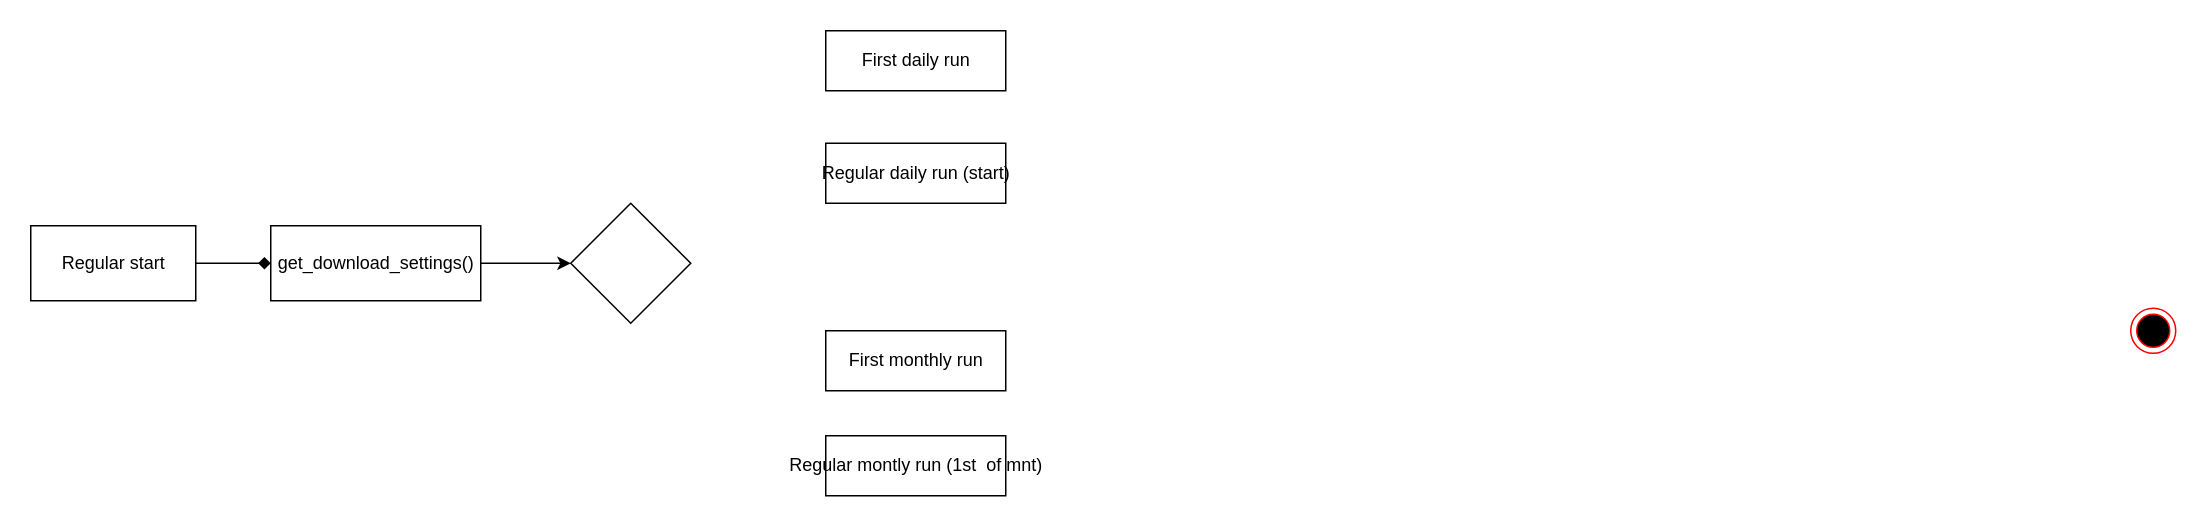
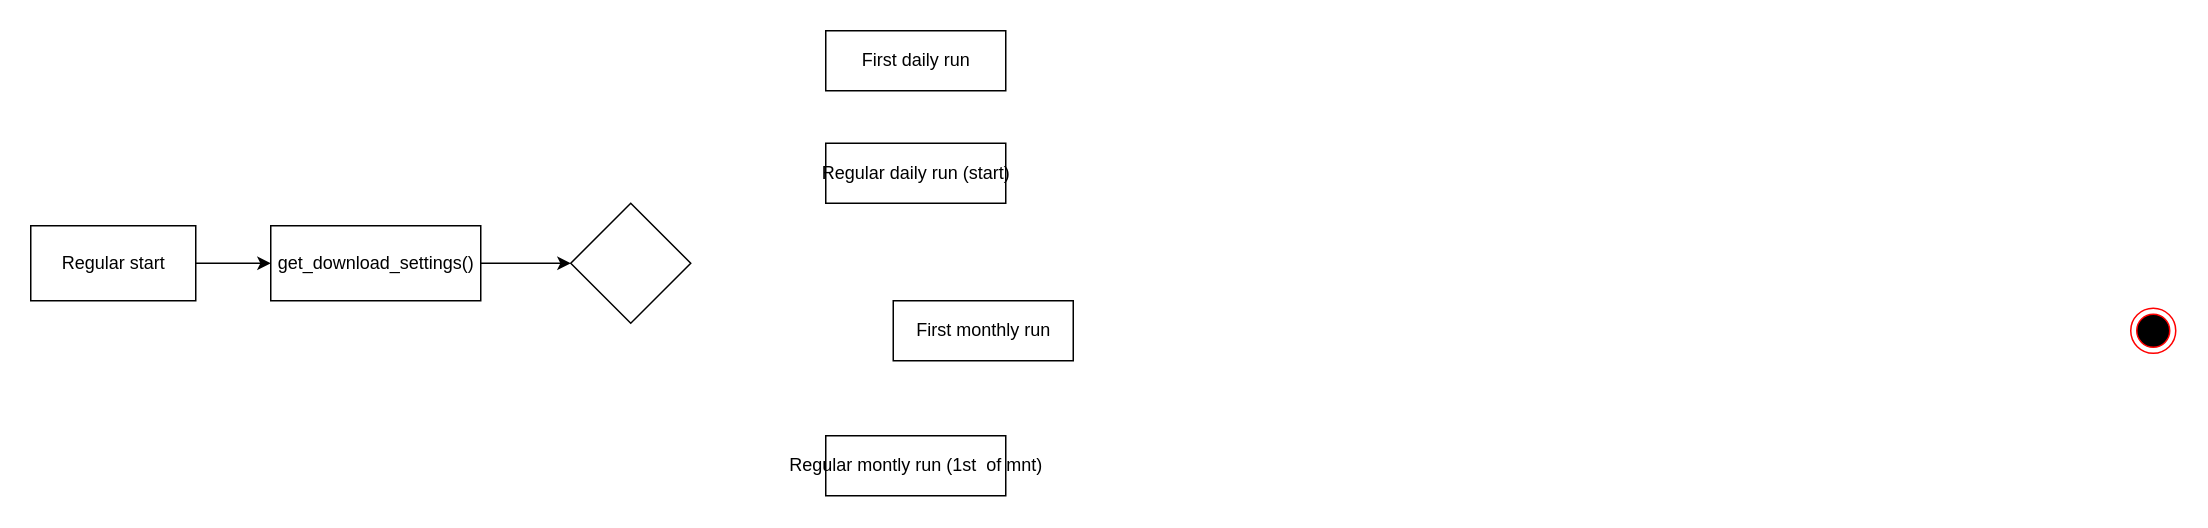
(258, 263) -> (259, 263)
(916, 361) -> (983, 331)
